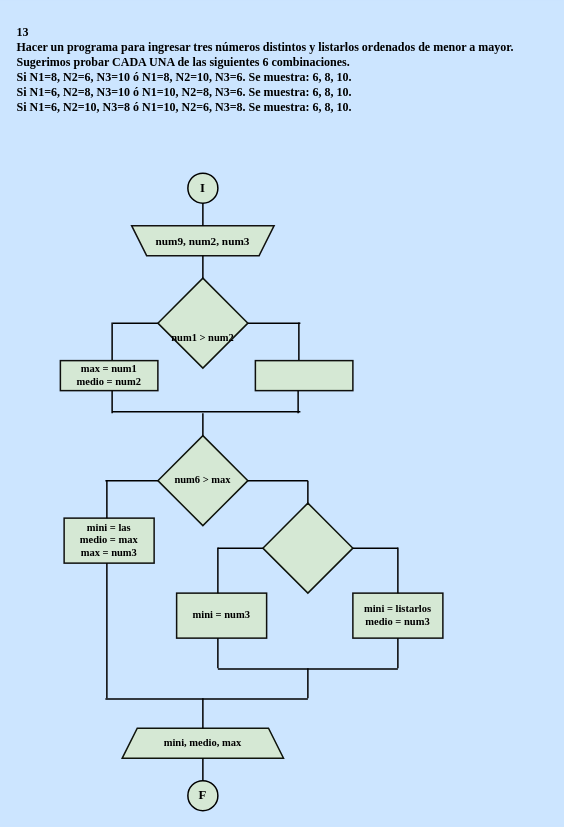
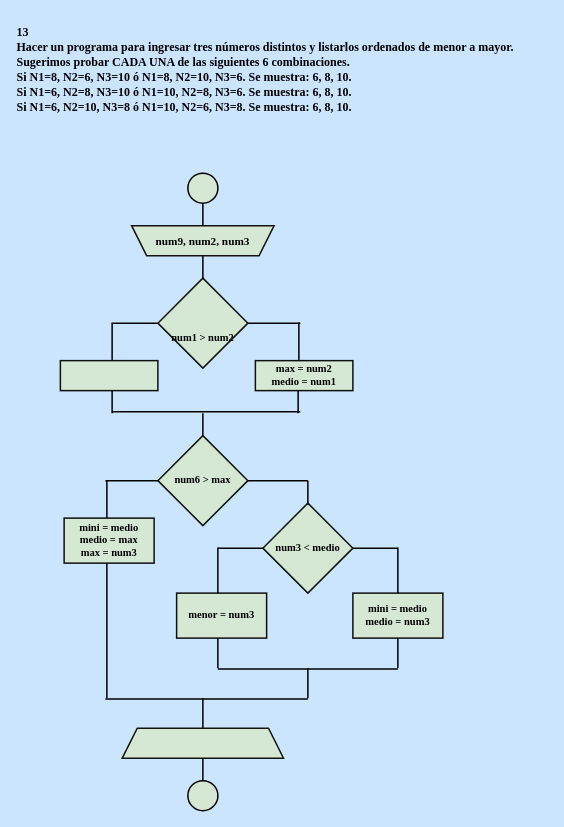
(203, 188) -> none
(109, 375) -> none
none -> (304, 375)
(109, 540) -> (109, 540)
none -> (308, 548)
(222, 615) -> (222, 615)
(398, 615) -> (398, 615)
(203, 743) -> none
(203, 795) -> none
